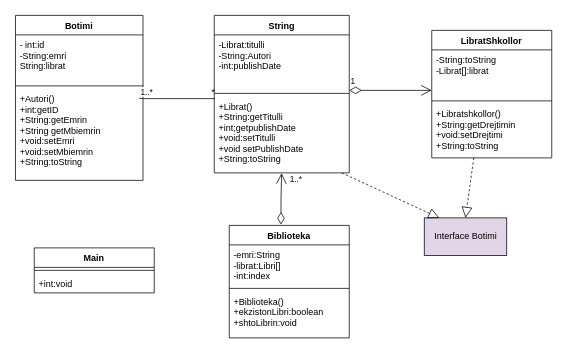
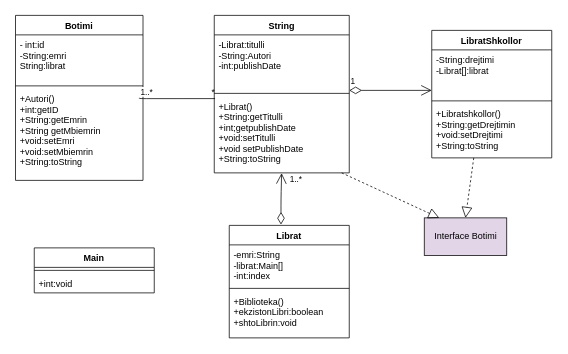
(473, 60) -> (471, 60)
(289, 236) -> (289, 236)
(260, 255) -> (260, 255)
